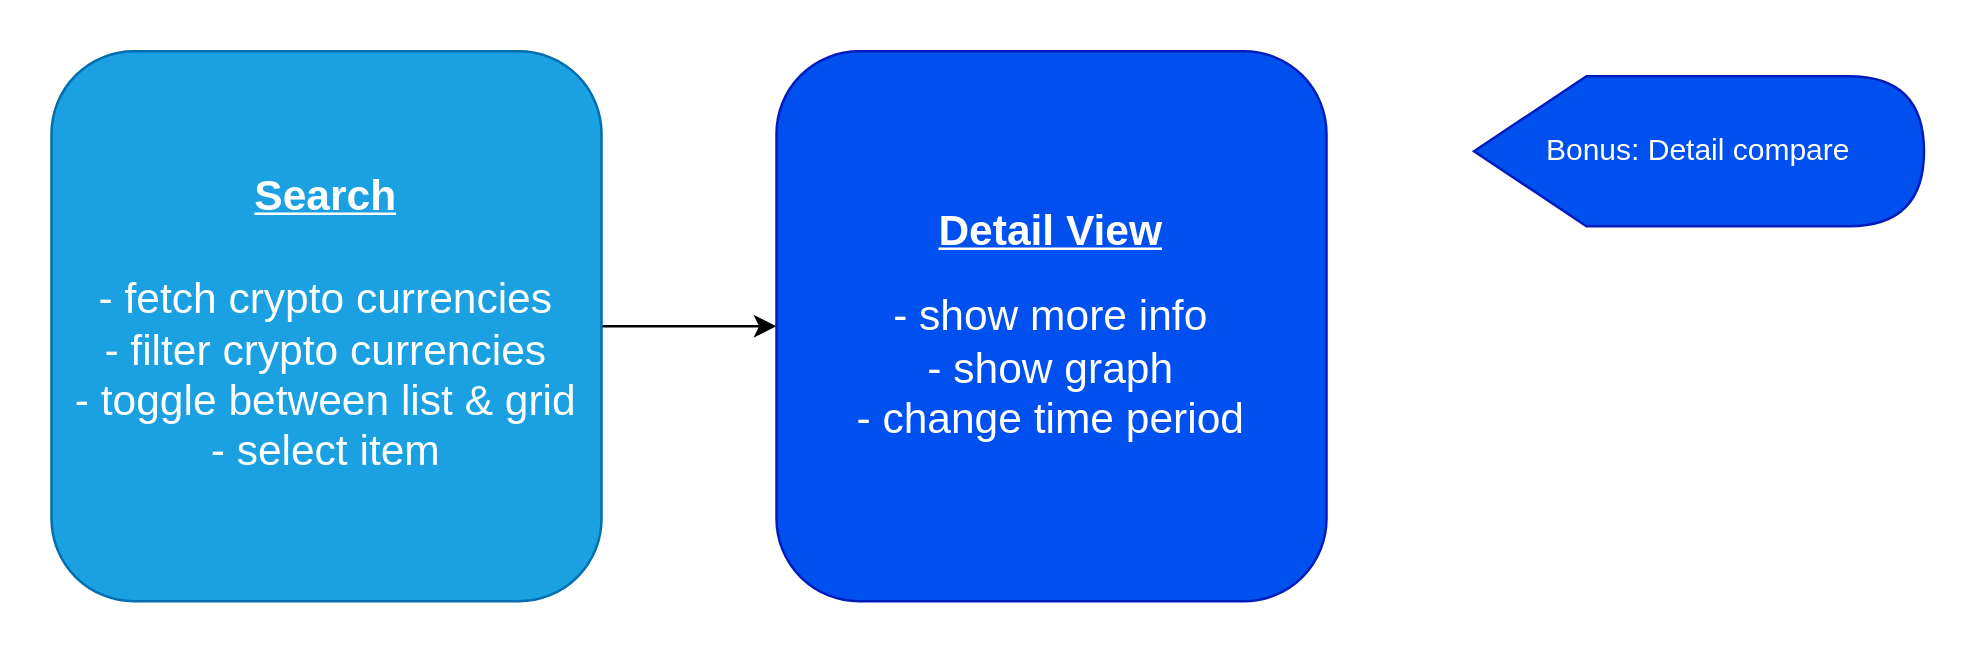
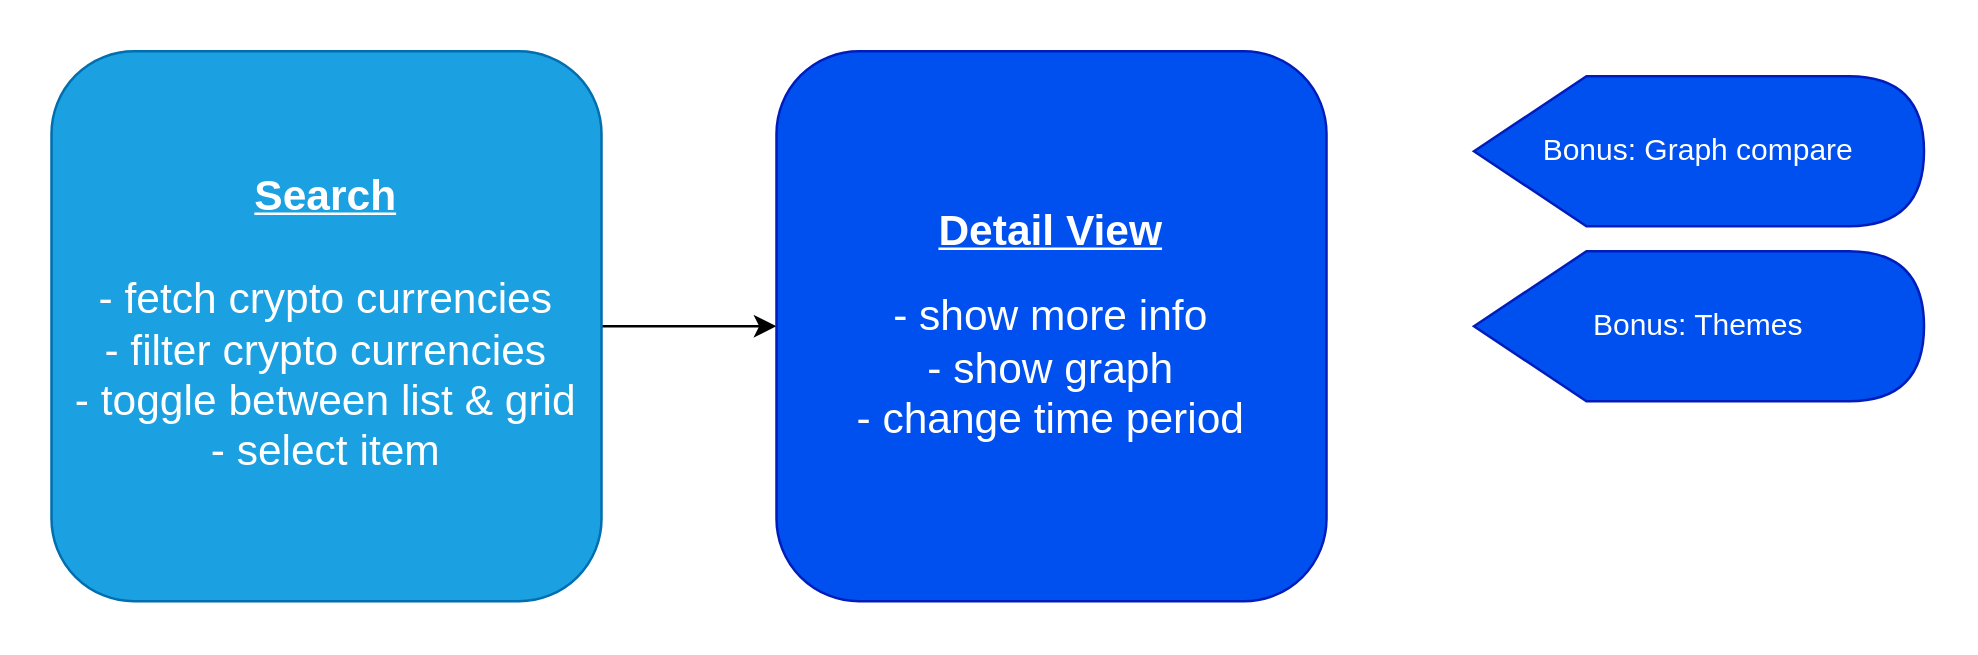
(1699, 151) -> (1699, 151)
none -> (1699, 326)
